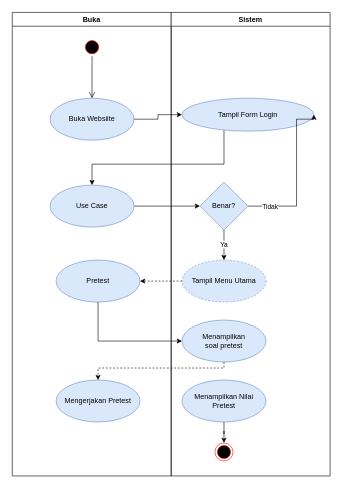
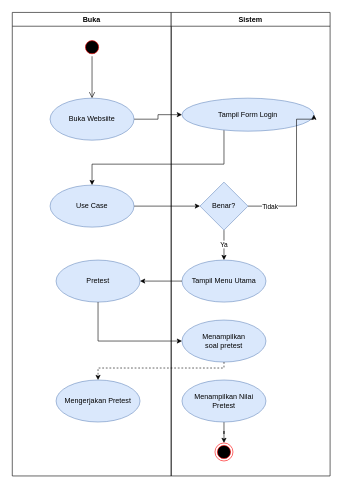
(163, 281) -> (163, 281)
(224, 281) -> (224, 281)
